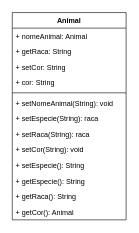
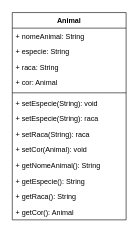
(49, 36) -> (50, 36)
(46, 52) -> (45, 52)
(44, 67) -> (40, 67)
(38, 83) -> (37, 83)
(68, 103) -> (62, 103)
(55, 150) -> (54, 150)
(55, 166) -> (60, 166)
